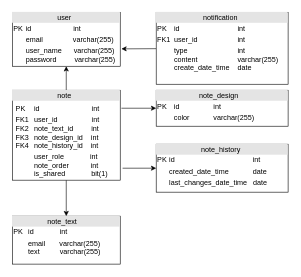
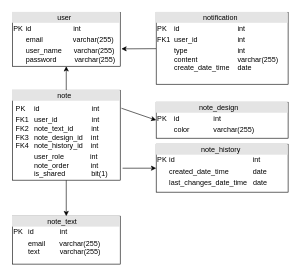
(222, 108) -> (222, 120)
